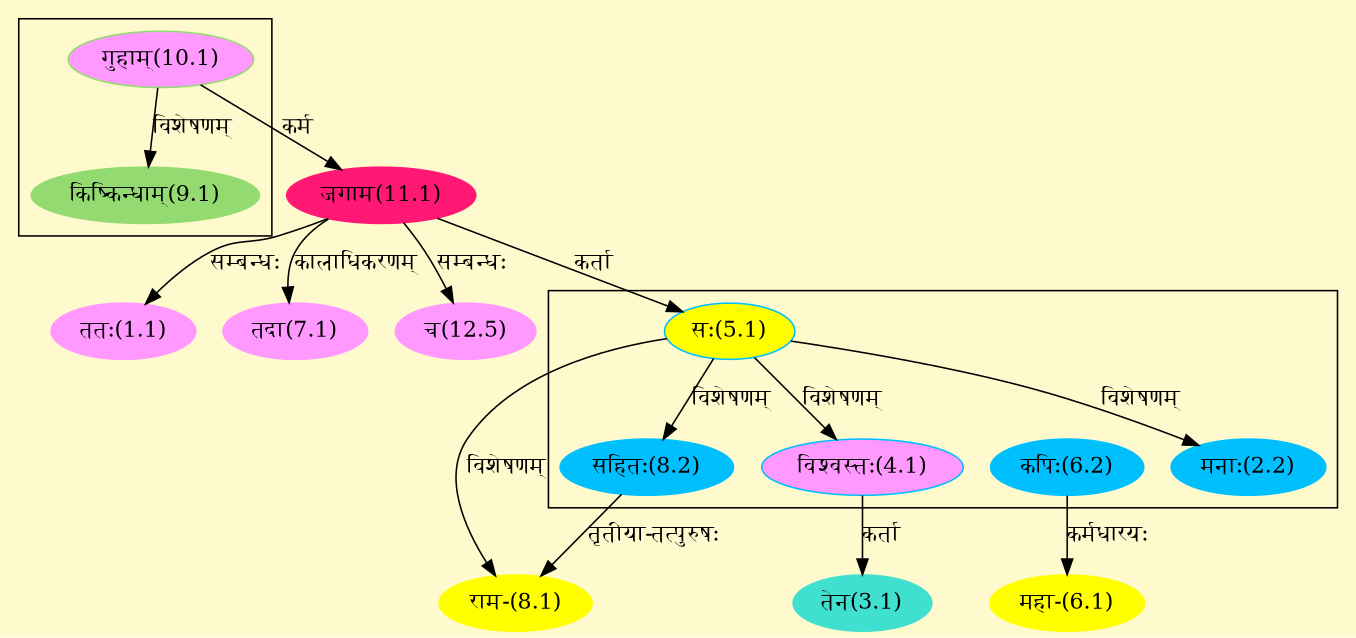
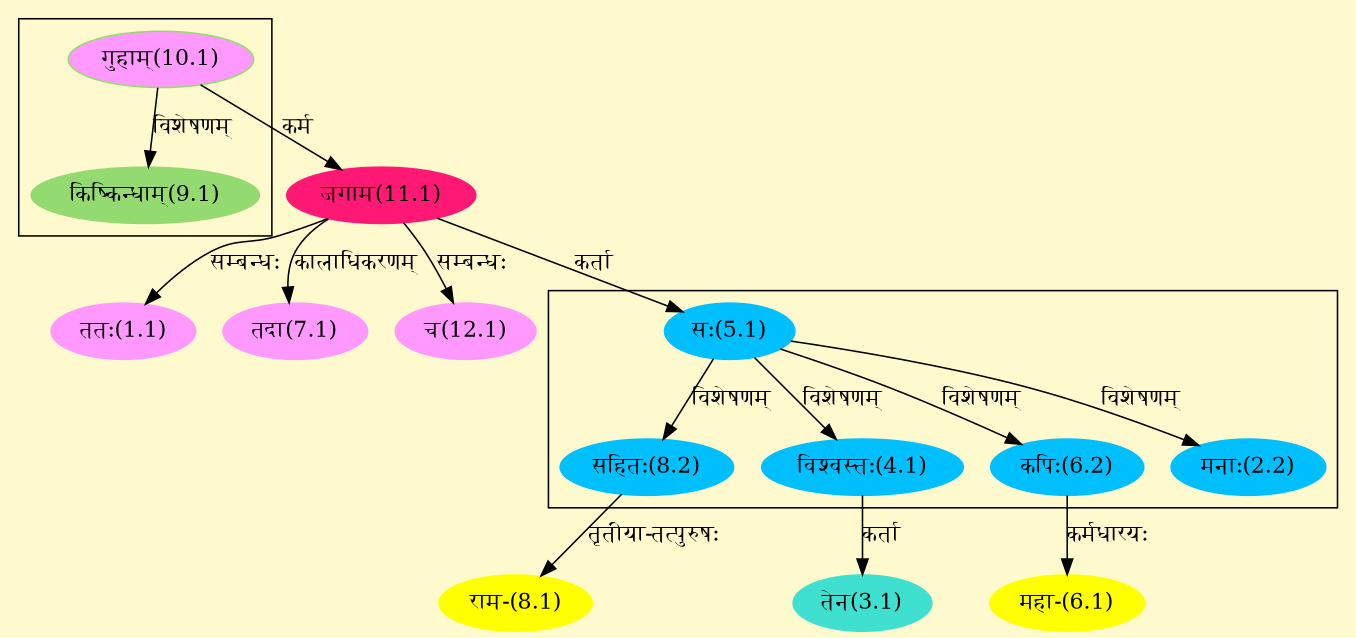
(466, 331) -> (466, 331)
(730, 331) -> (730, 331)
(501, 404) -> (895, 390)
(862, 467) -> (862, 467)
